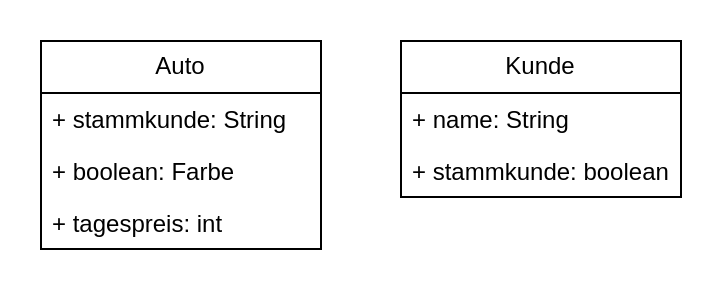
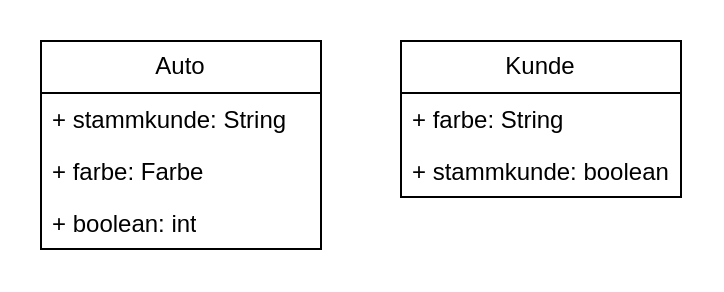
(495, 121) -> (501, 121)
(151, 173) -> (141, 173)
(152, 225) -> (131, 225)
